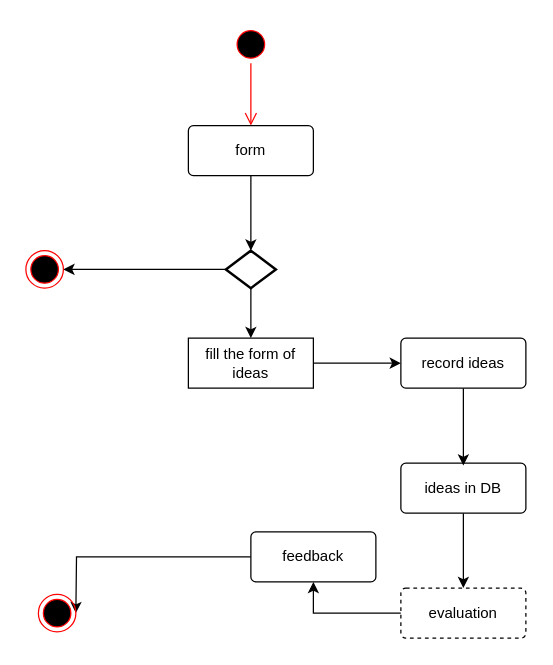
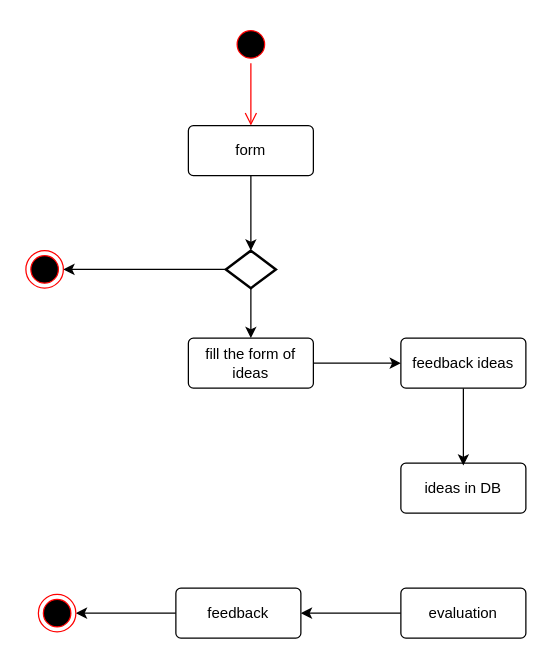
(251, 363) -> (251, 363)
(463, 363) -> (463, 363)
(463, 546) -> none
(313, 557) -> (238, 613)
(463, 613) -> (463, 613)
